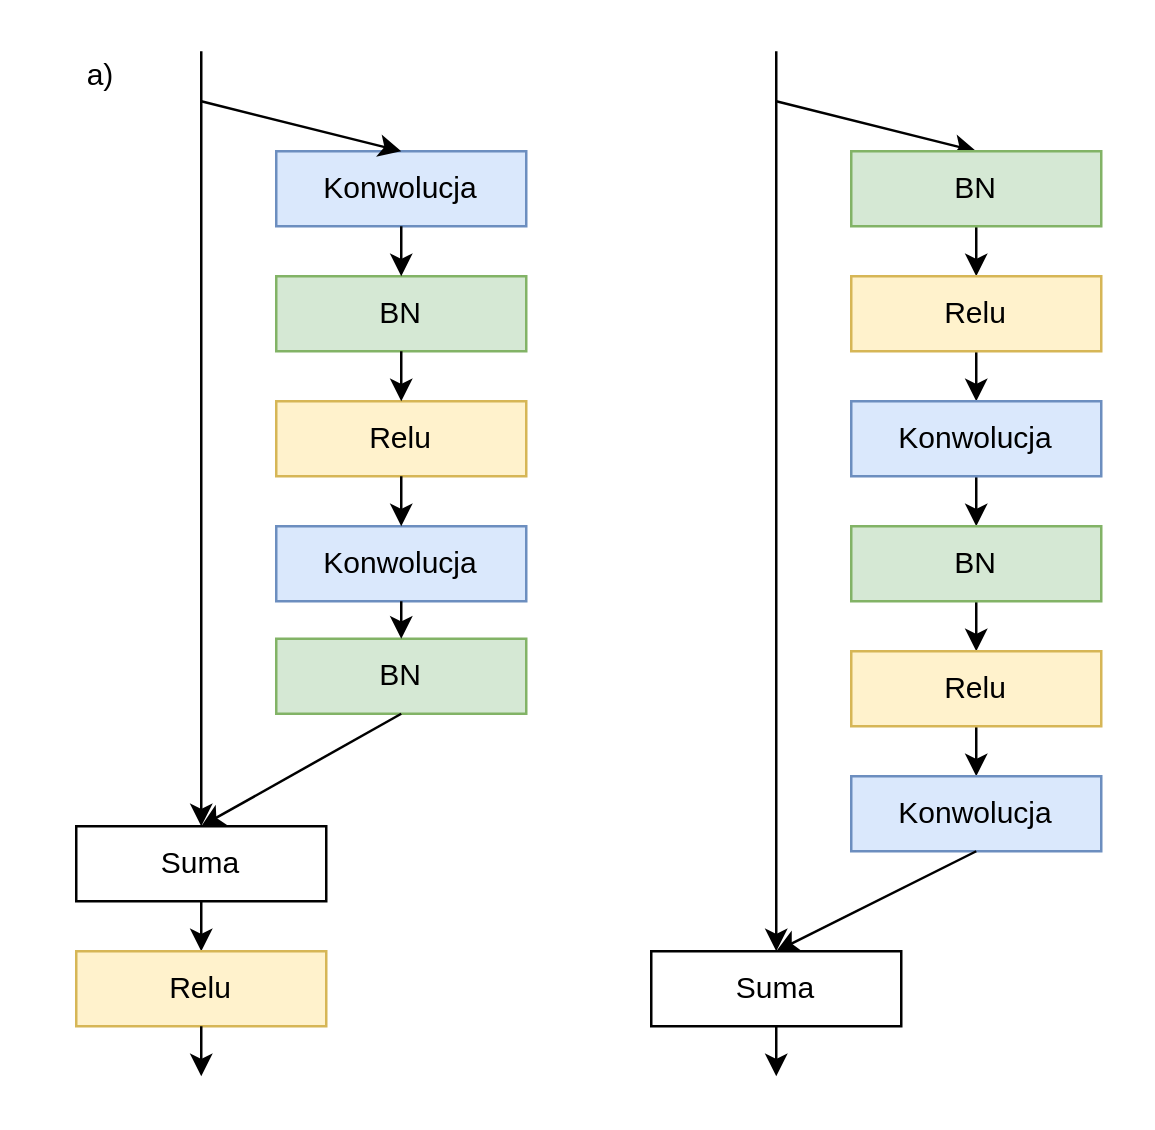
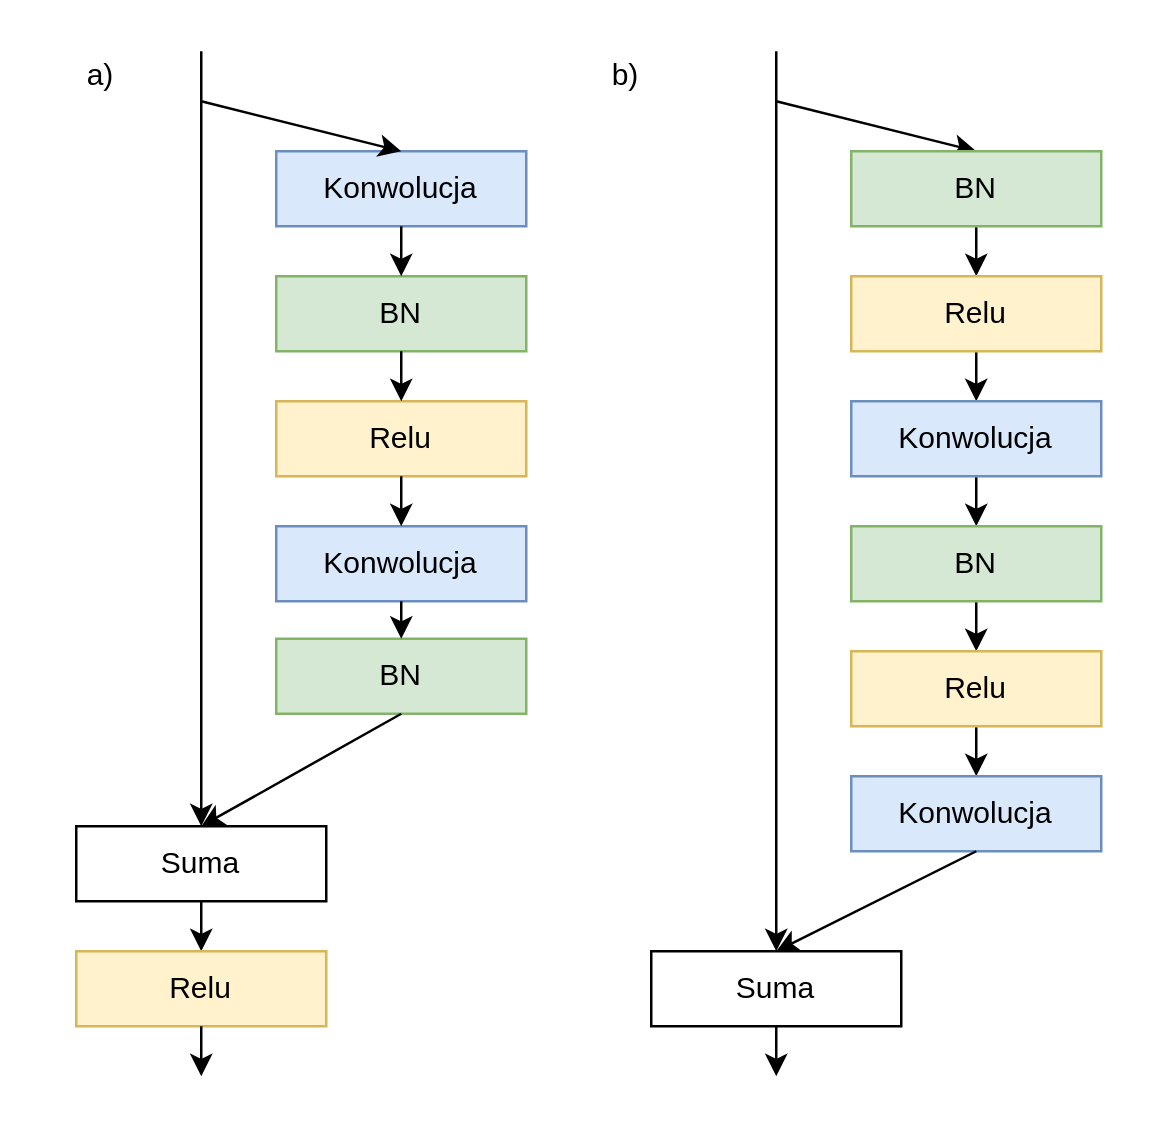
none -> (626, 76)
